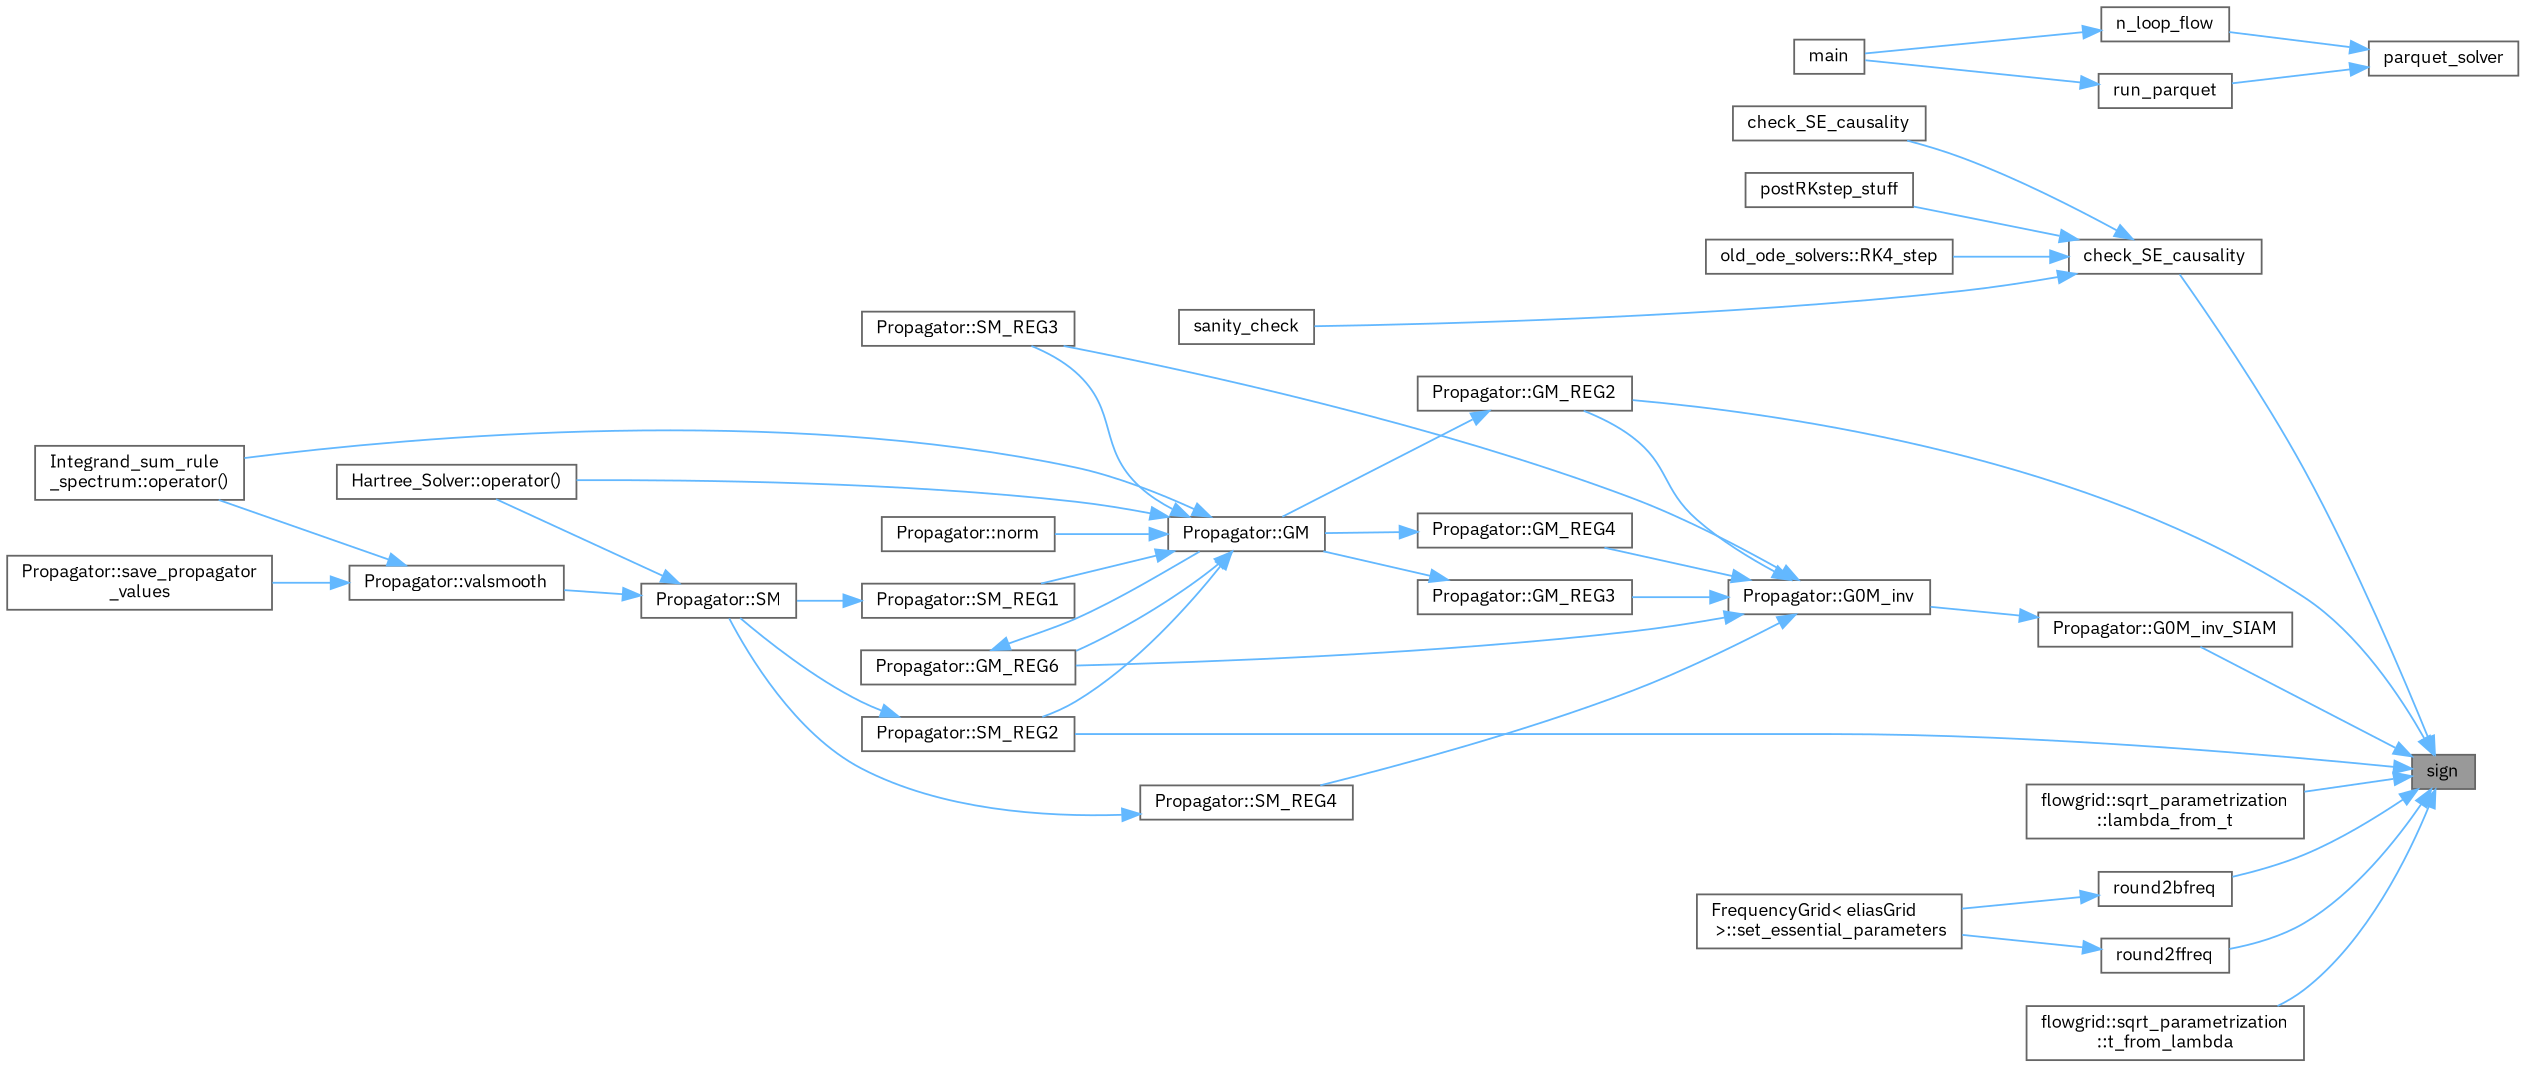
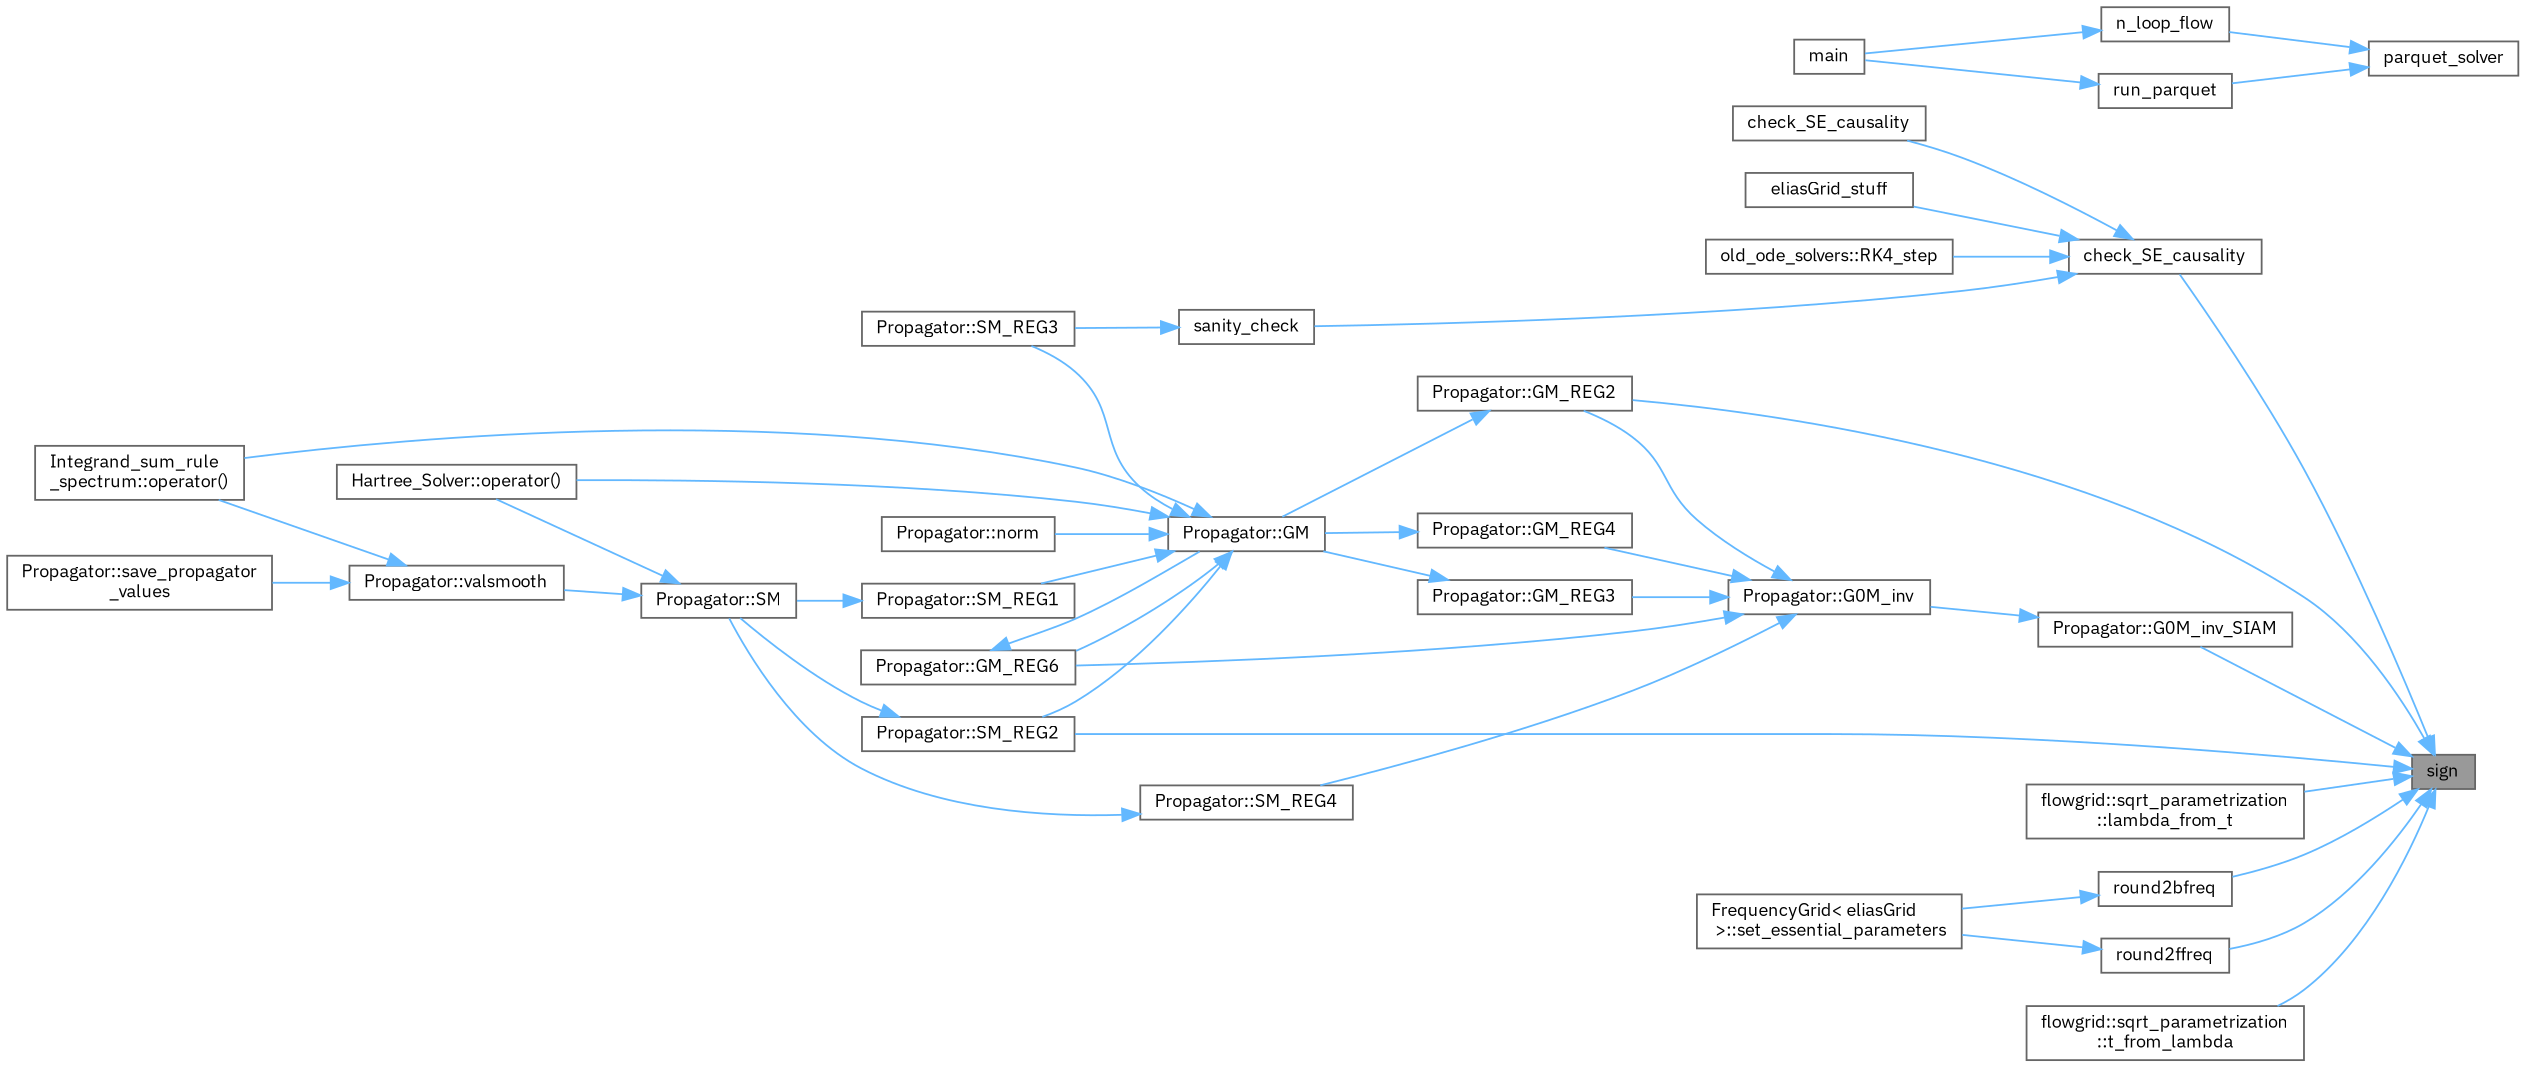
(1829, 190) -> (1829, 190)
(1413, 428) -> (1118, 328)
